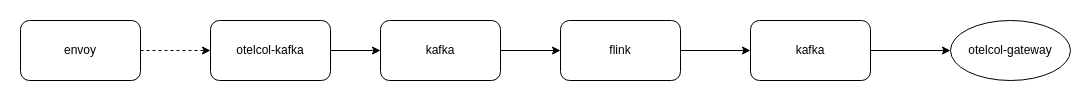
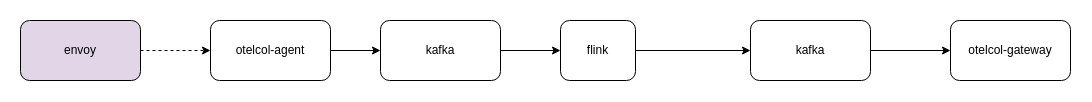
(81, 51) -> (81, 51)
(271, 51) -> (271, 51)
(621, 51) -> (598, 51)
(1011, 51) -> (1011, 51)
